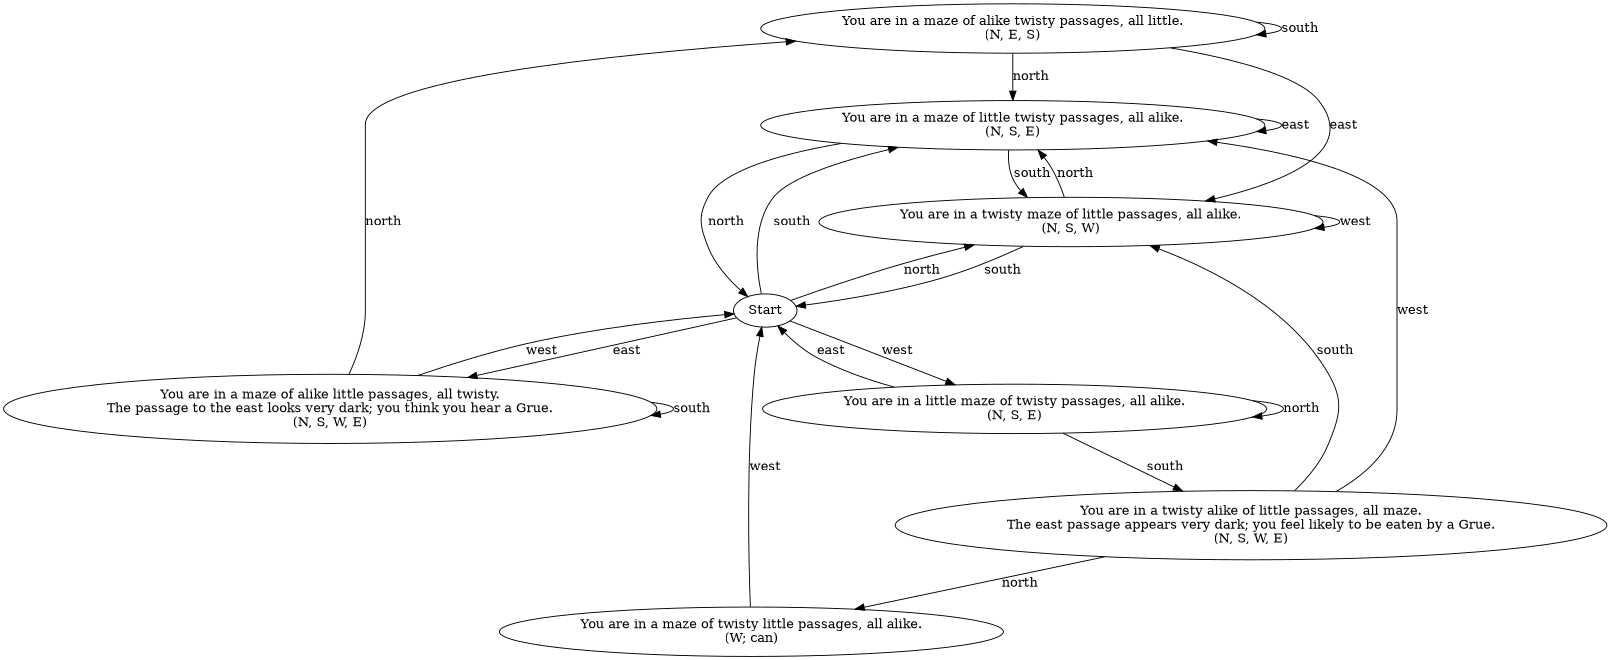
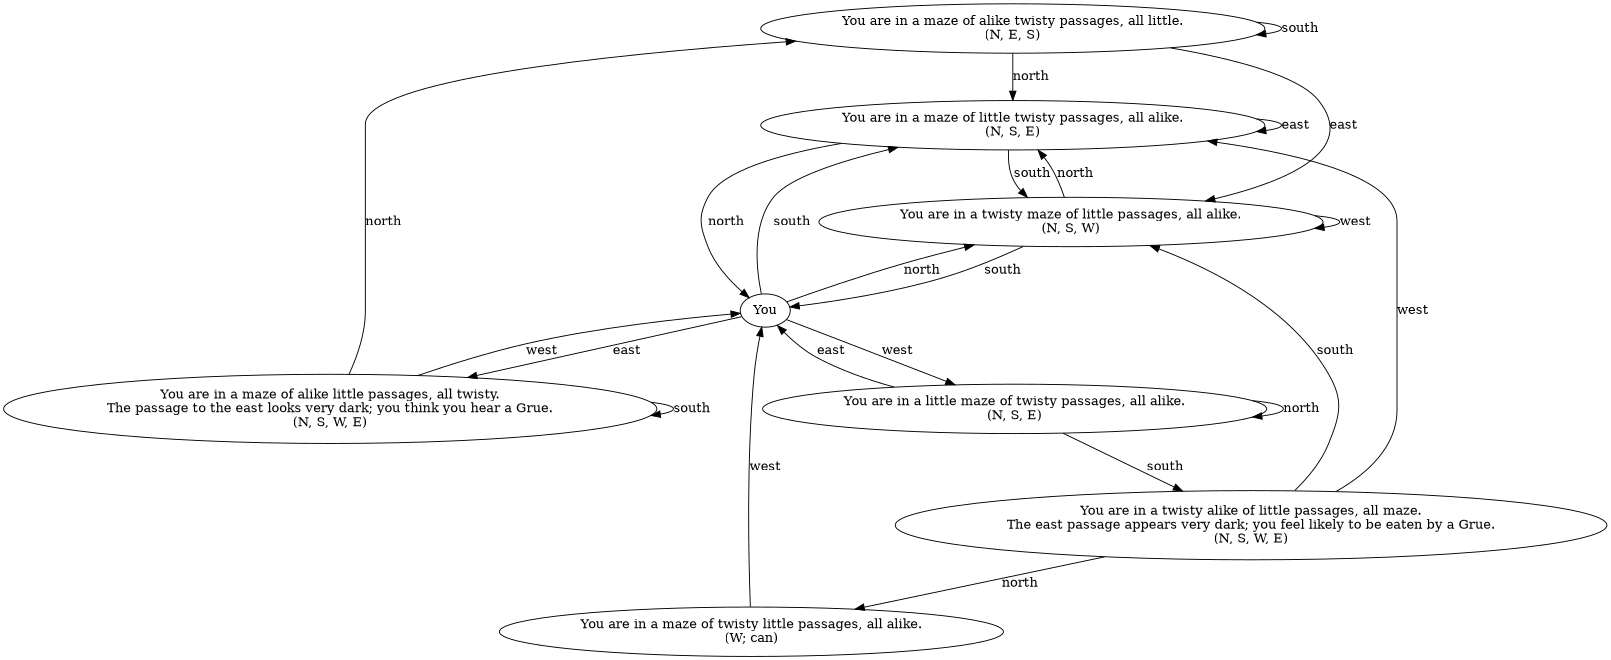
(765, 311) -> (765, 311)
